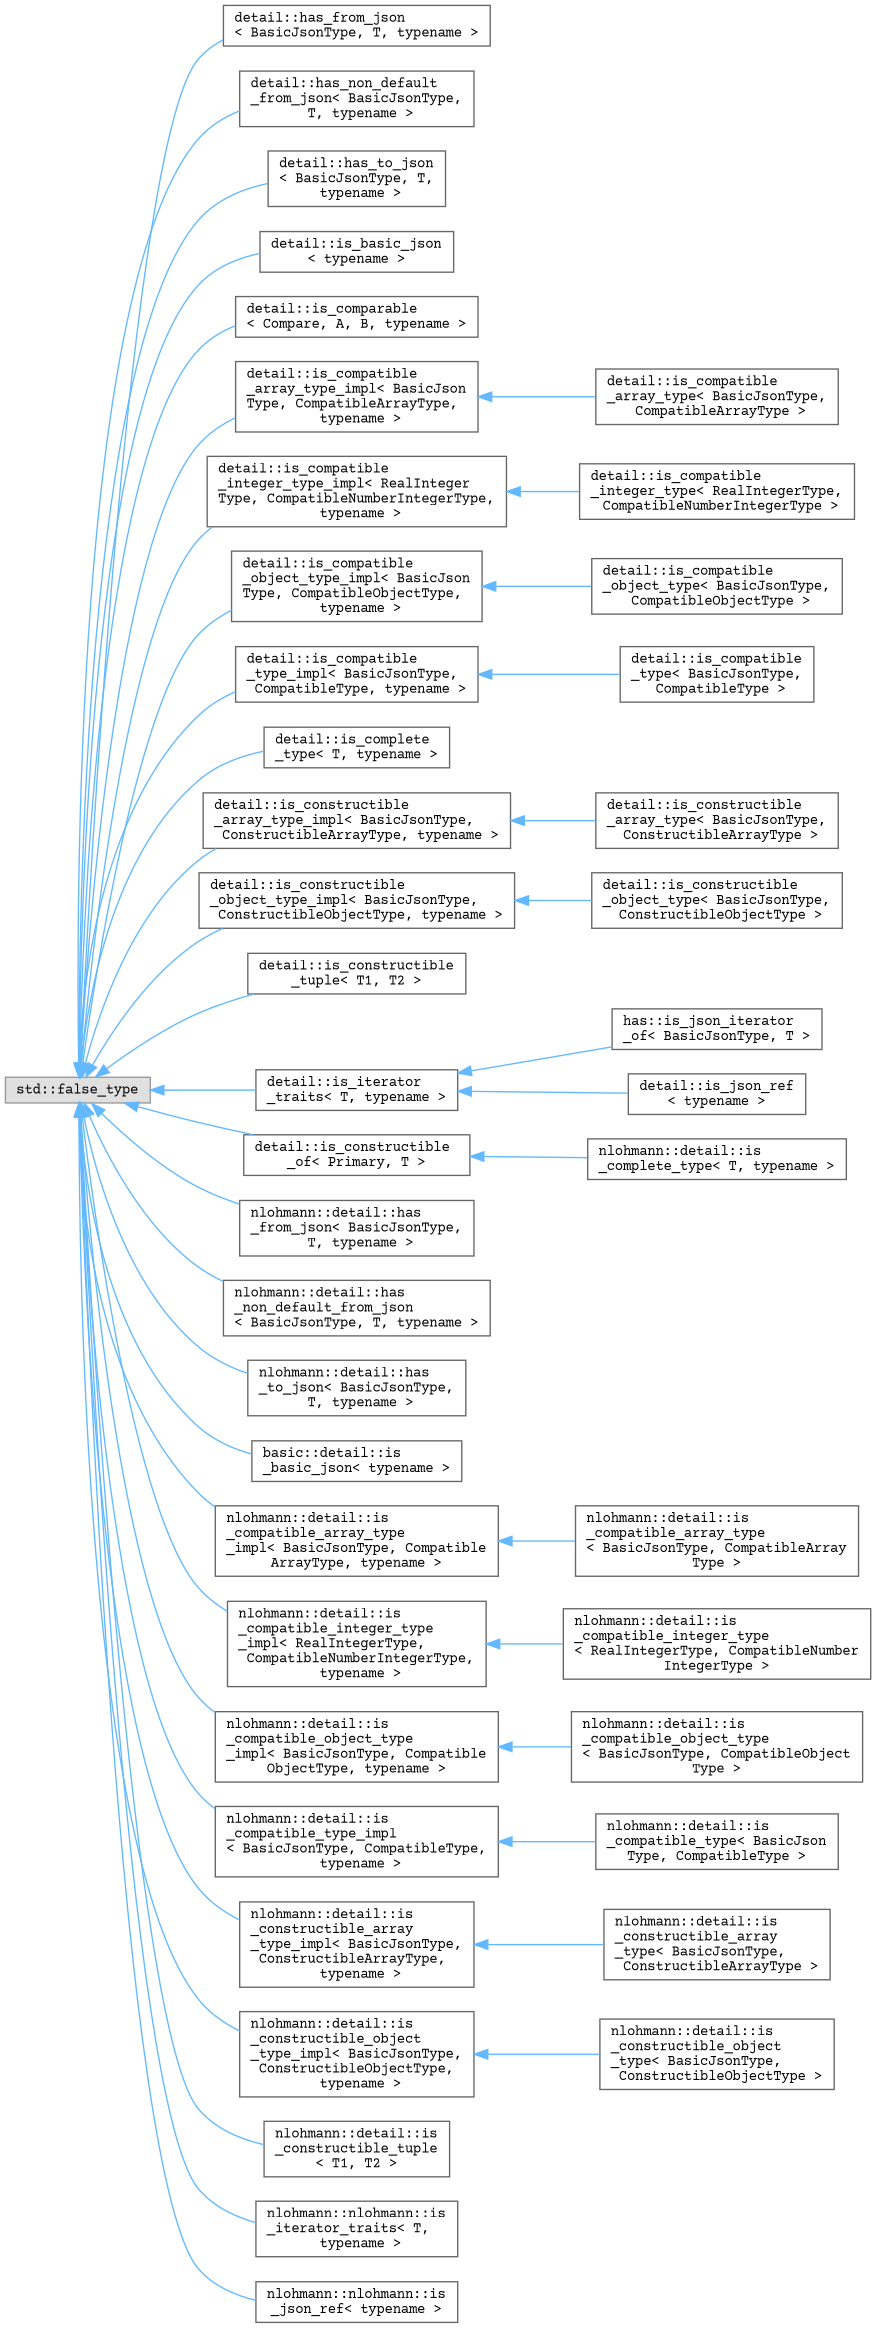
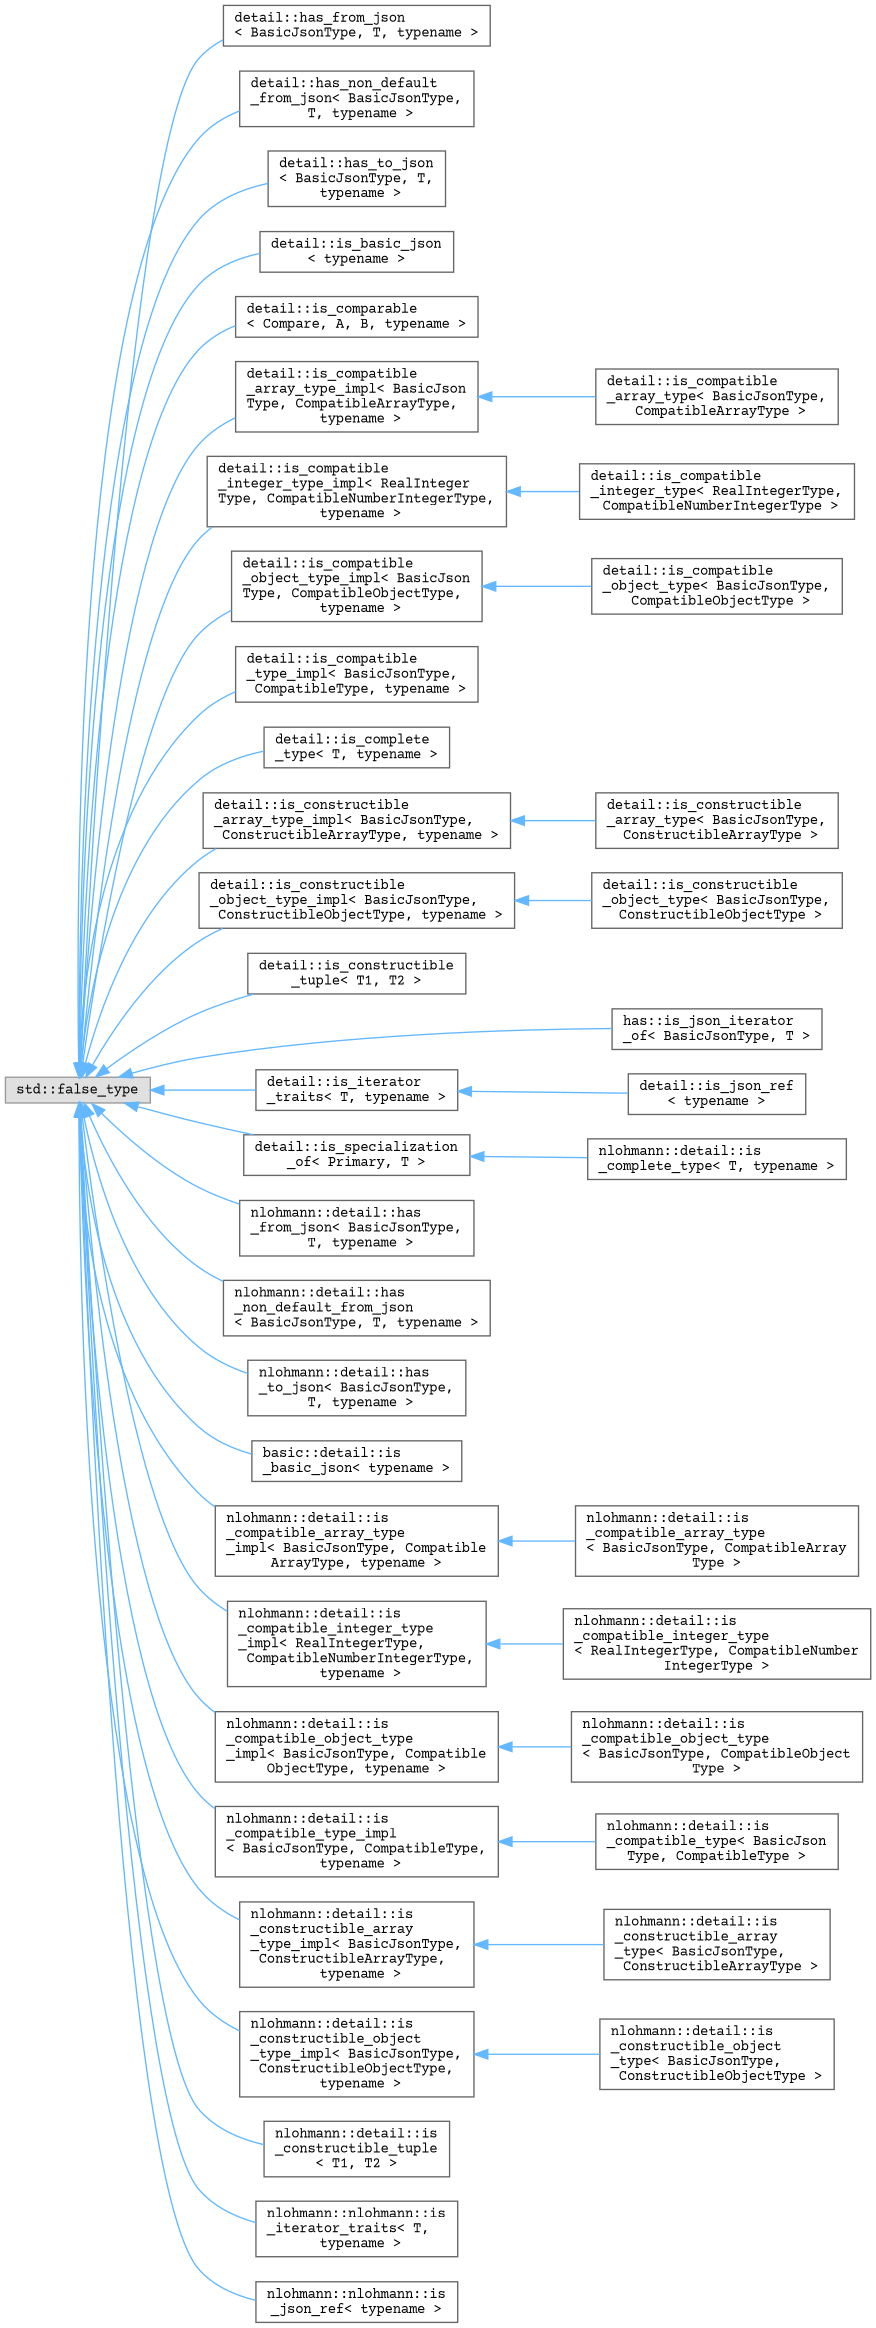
(717, 674) -> none
(542, 1059) -> (371, 1038)
(357, 1155) -> (357, 1155)
